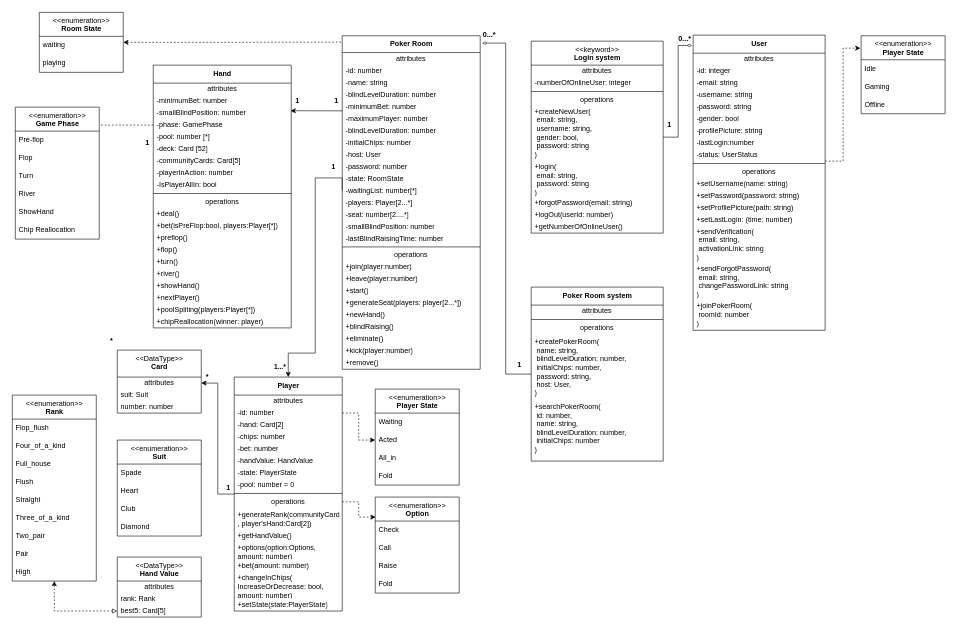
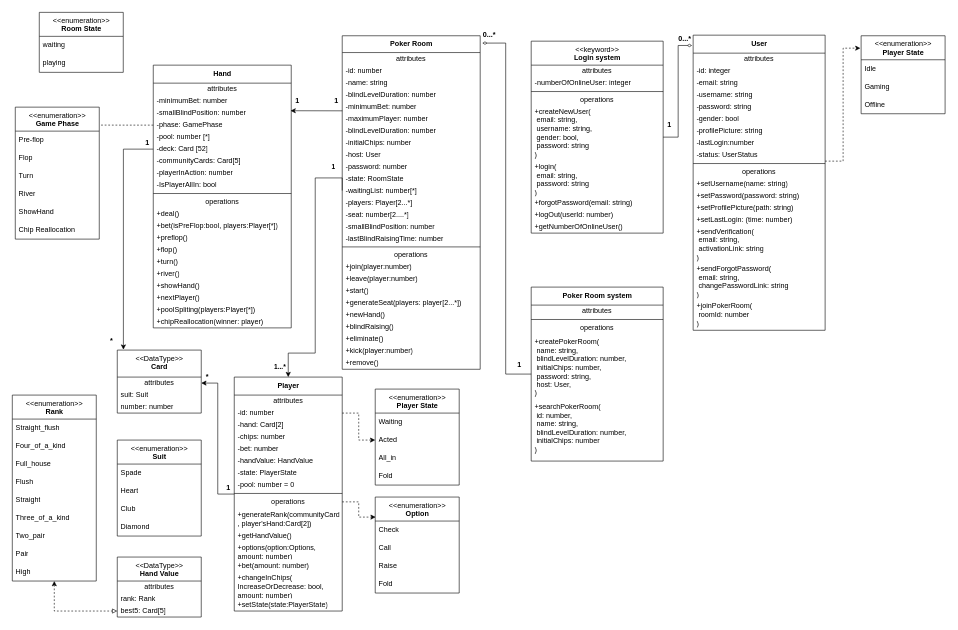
(178, 42) -> none
none -> (123, 246)
(34, 428) -> (42, 428)
